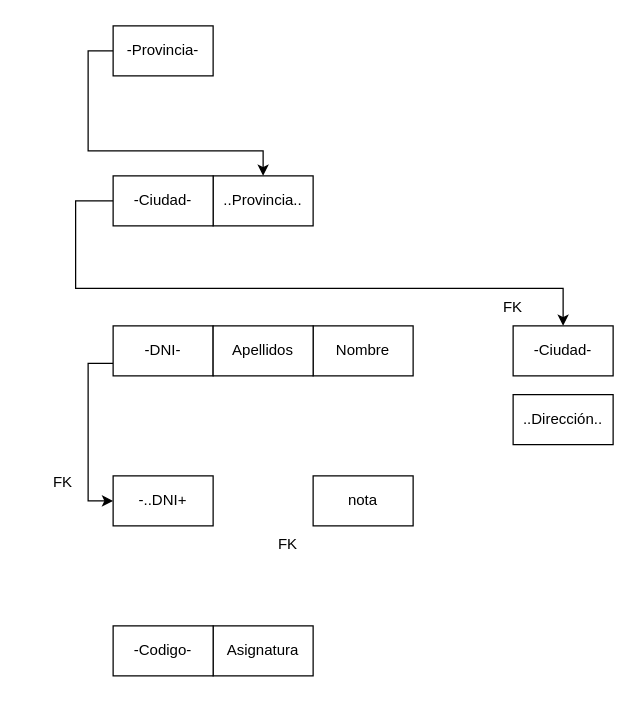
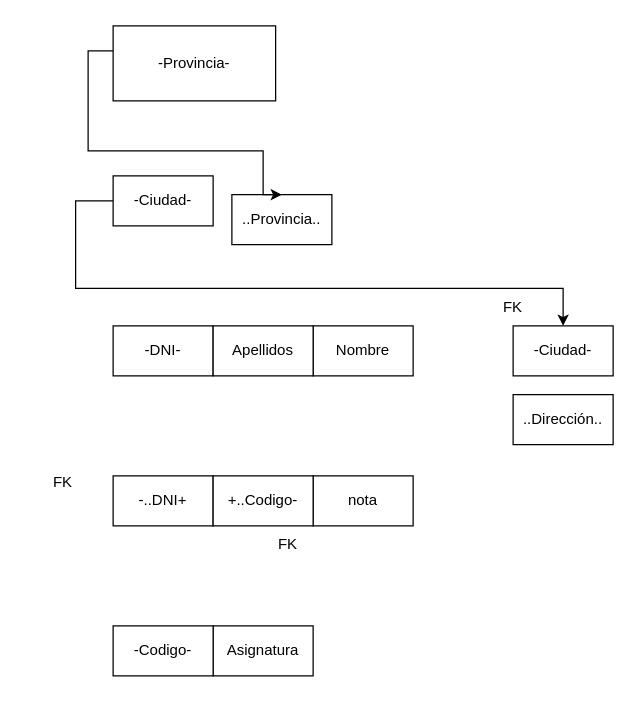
(163, 51) -> (194, 63)
(263, 201) -> (282, 219)
(88, 427) -> none
none -> (263, 501)
